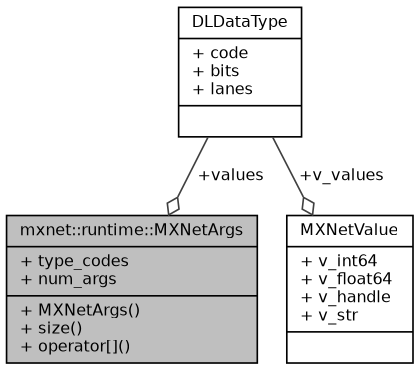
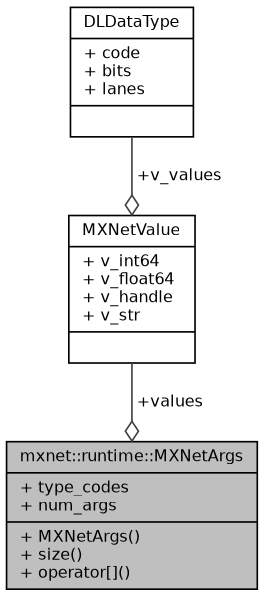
(193, 167) -> (132, 392)
